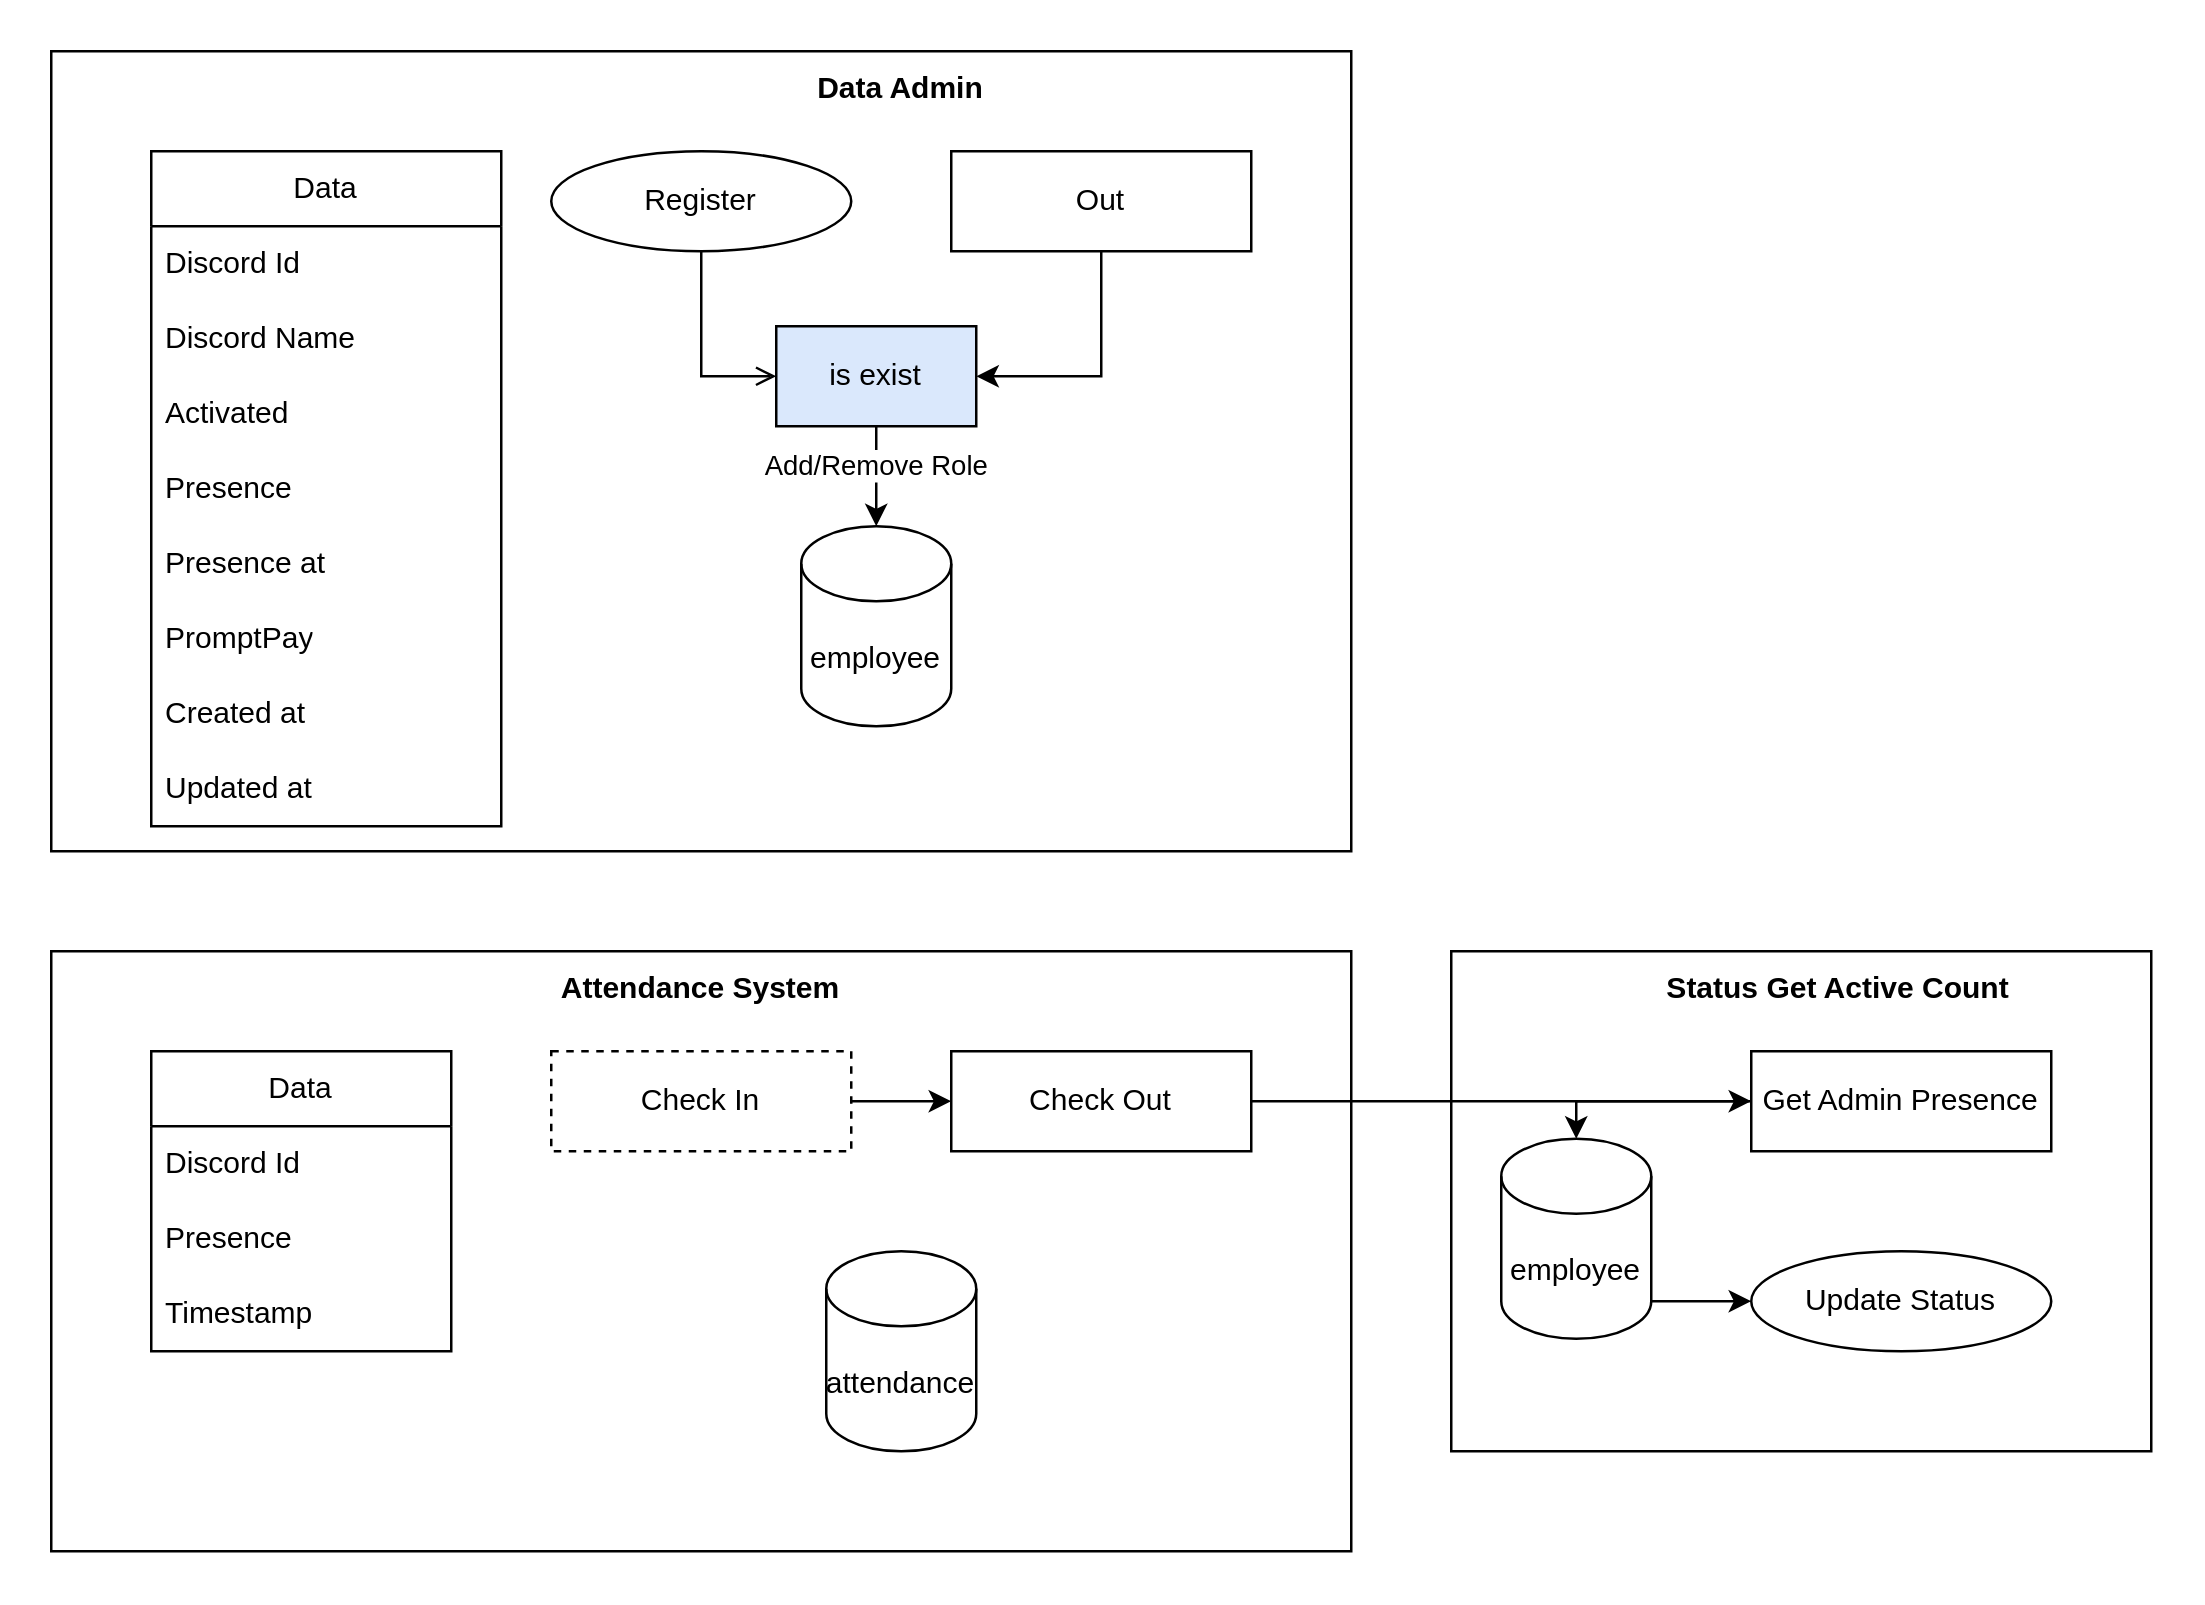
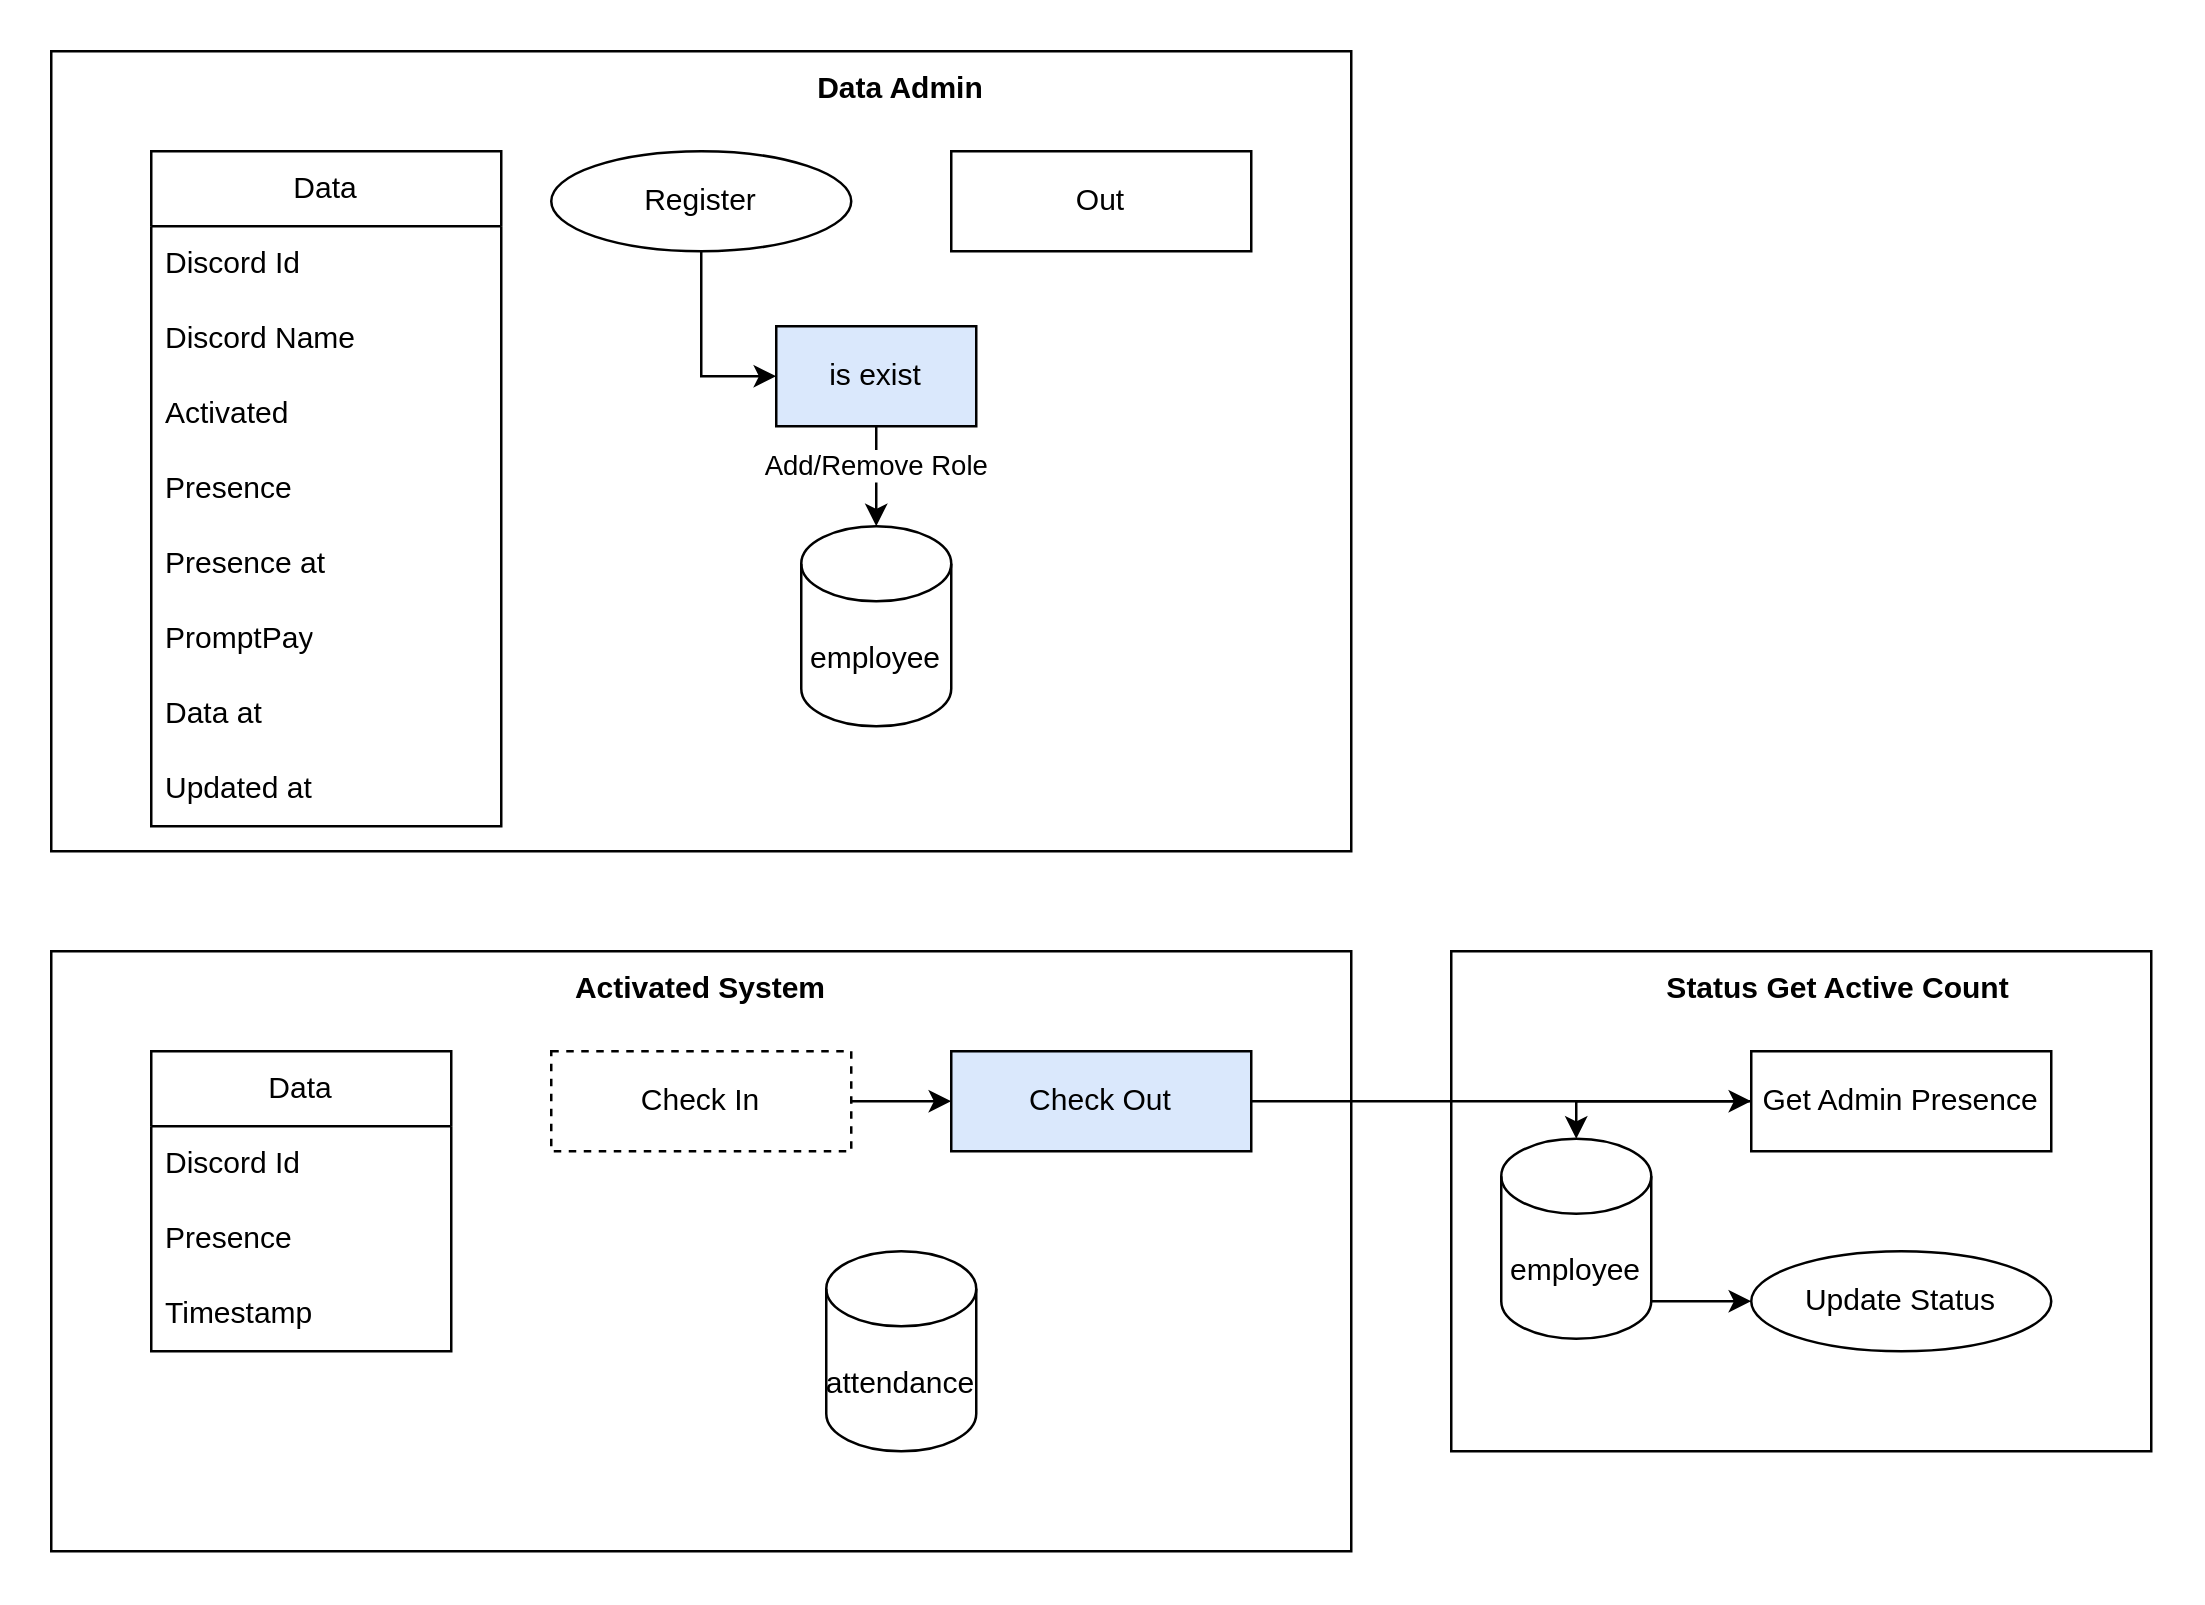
(1101, 368) -> none
(762, 376) -> (758, 376)
(246, 714) -> (221, 714)
(701, 989) -> (701, 989)
(1101, 1101) -> (1101, 1101)
